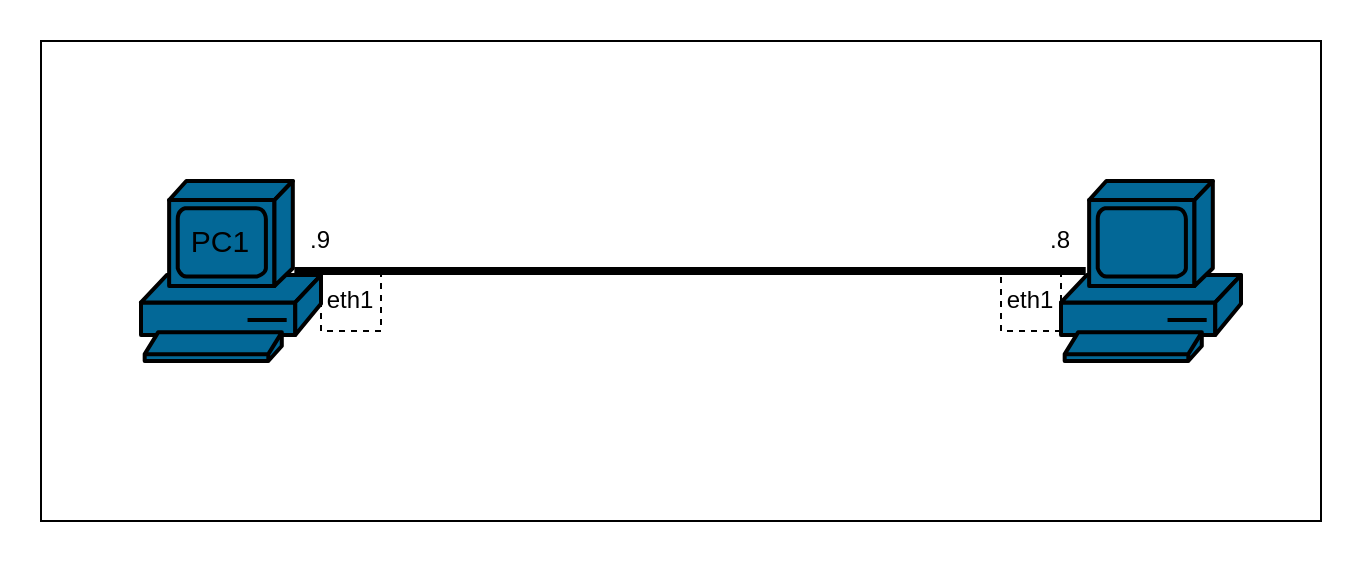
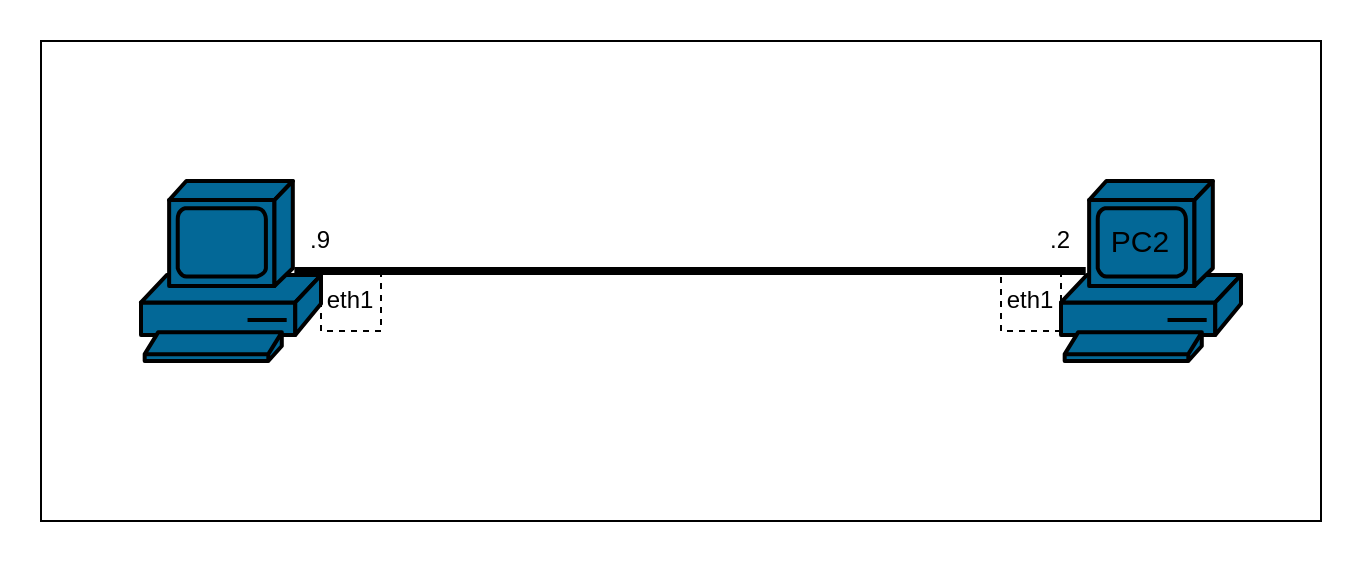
(221, 241) -> none
(1061, 241) -> (1061, 241)
none -> (1141, 241)
